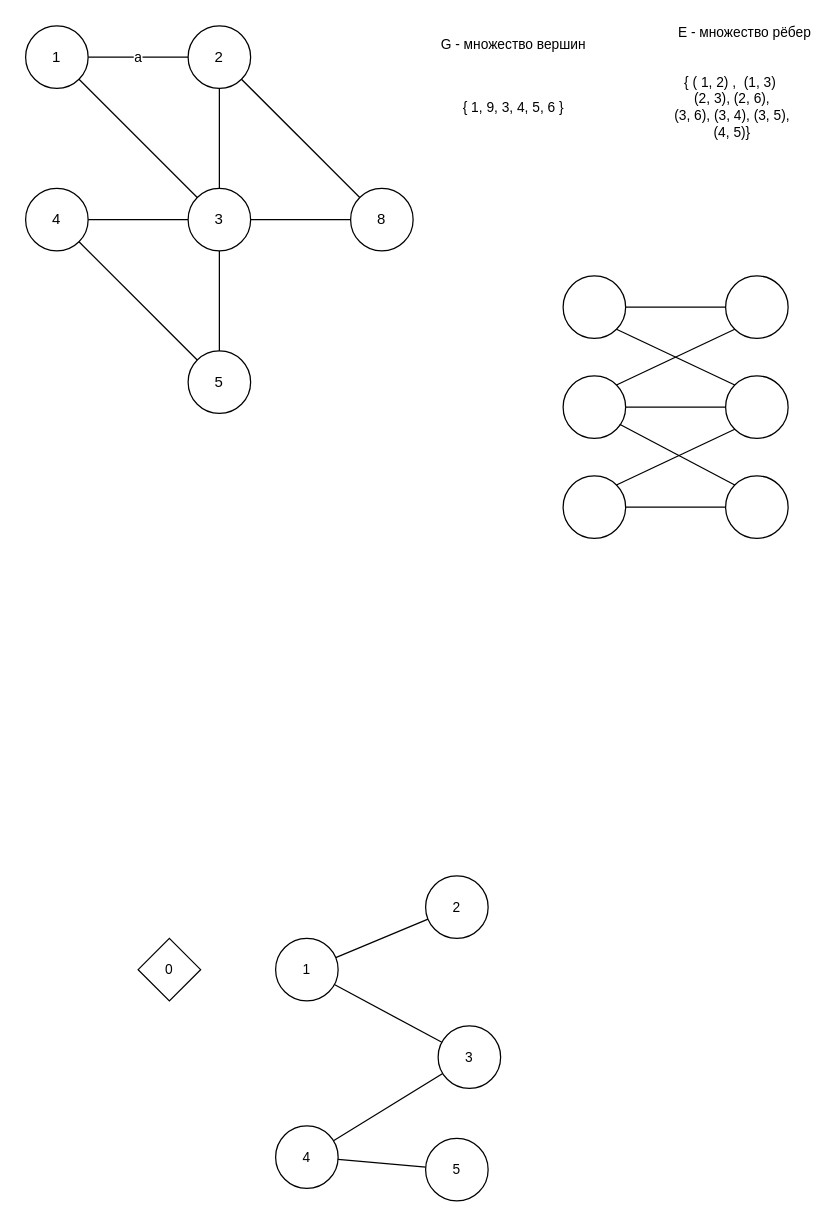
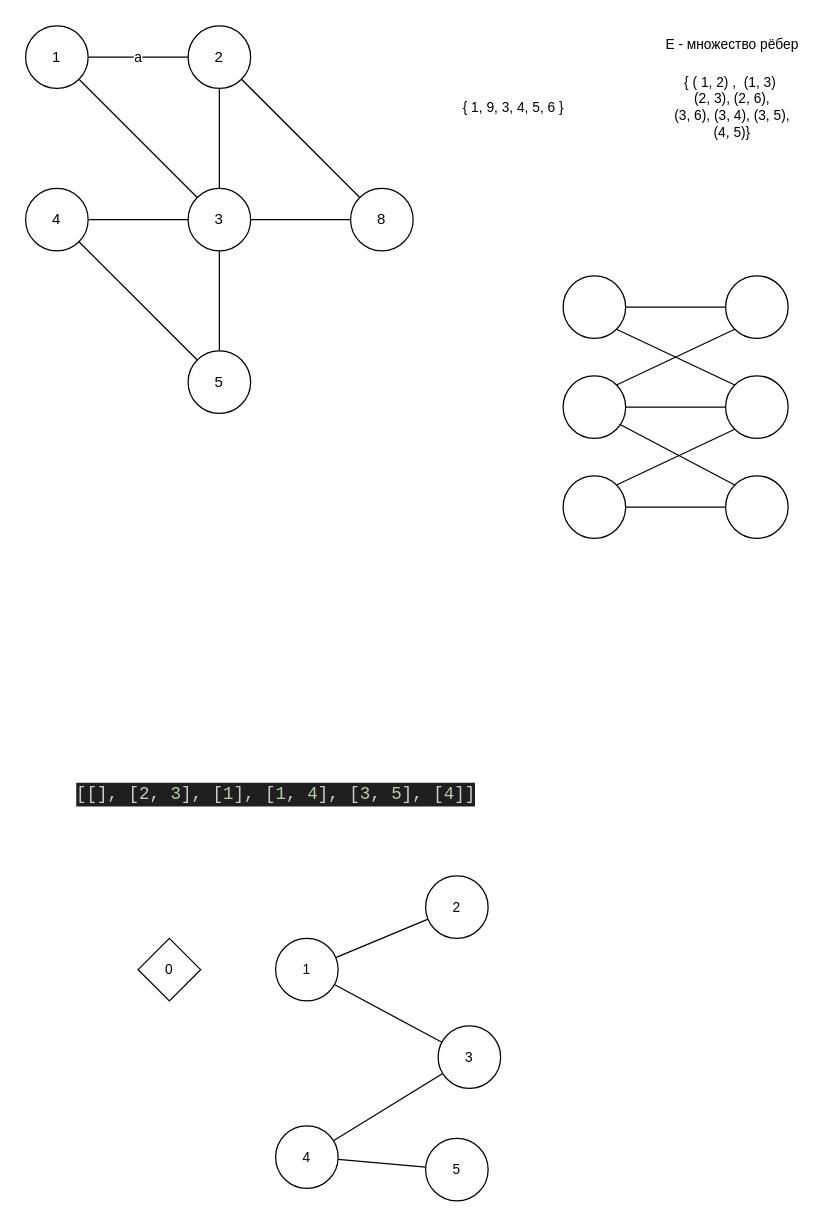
(744, 32) -> (732, 44)
(513, 44) -> none
none -> (276, 794)
